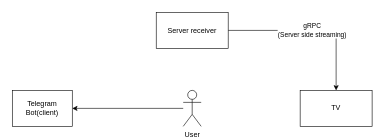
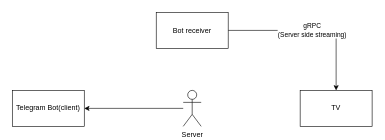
(192, 30) -> (192, 30)
(42, 108) -> (48, 108)
(193, 135) -> (193, 135)
